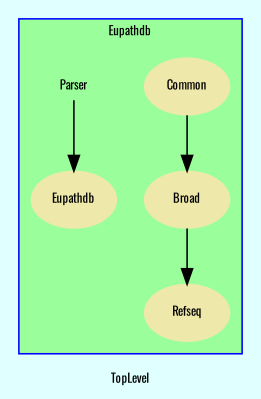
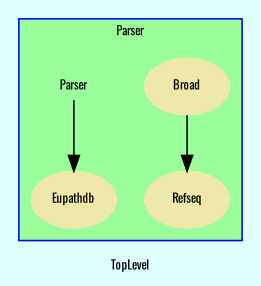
(130, 32) -> (130, 32)
(187, 86) -> none
